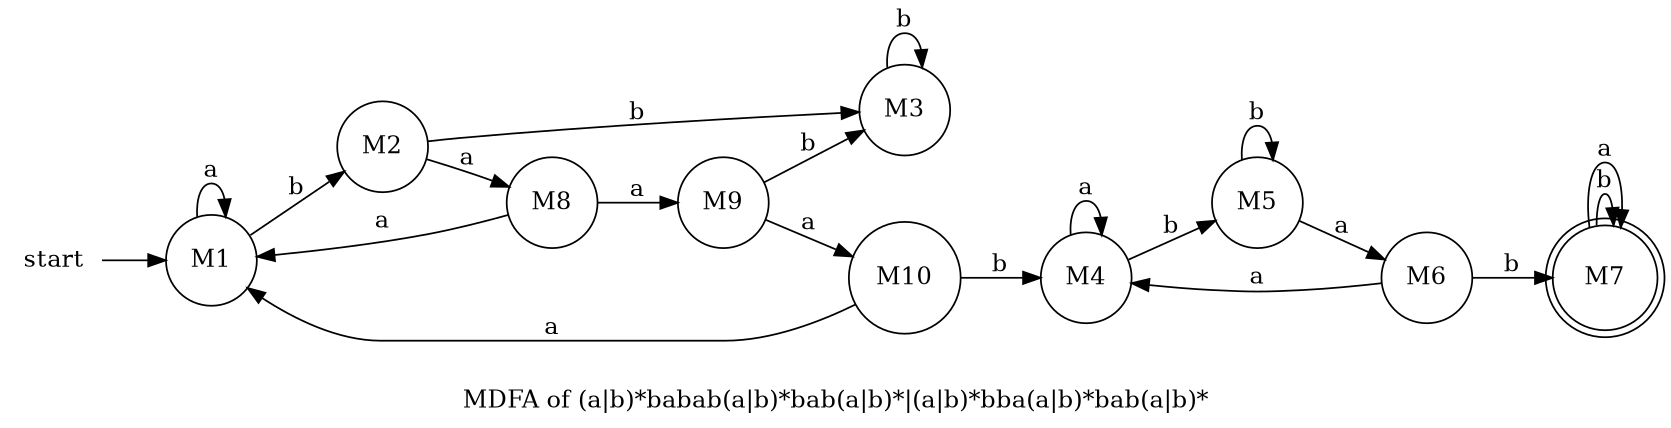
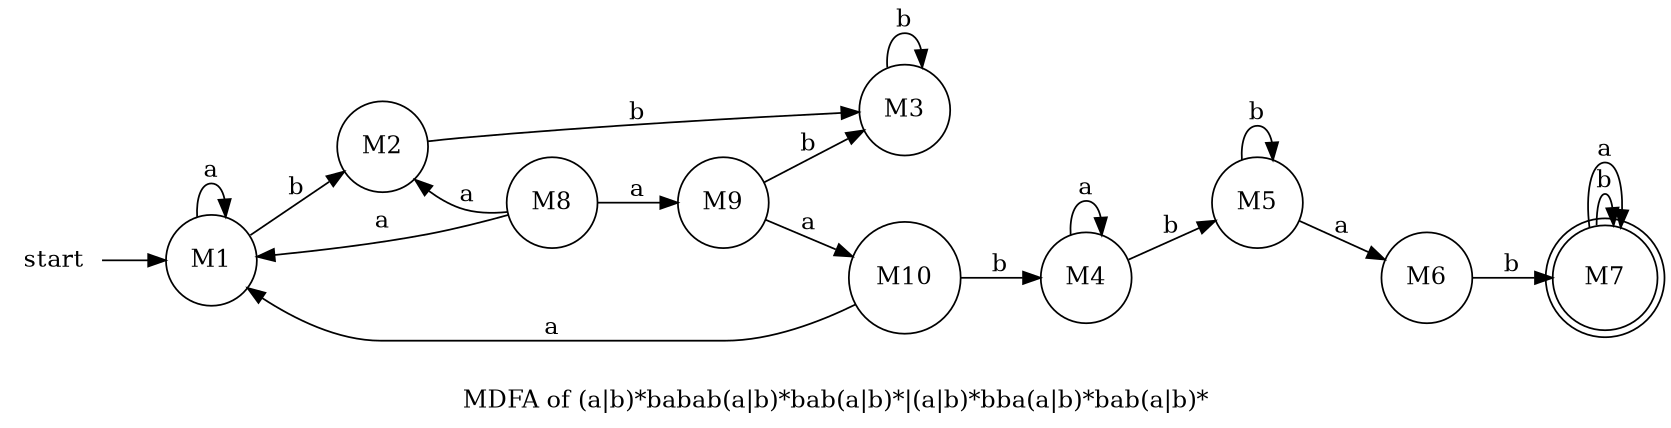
(460, 170) -> (466, 210)
(1265, 291) -> none
